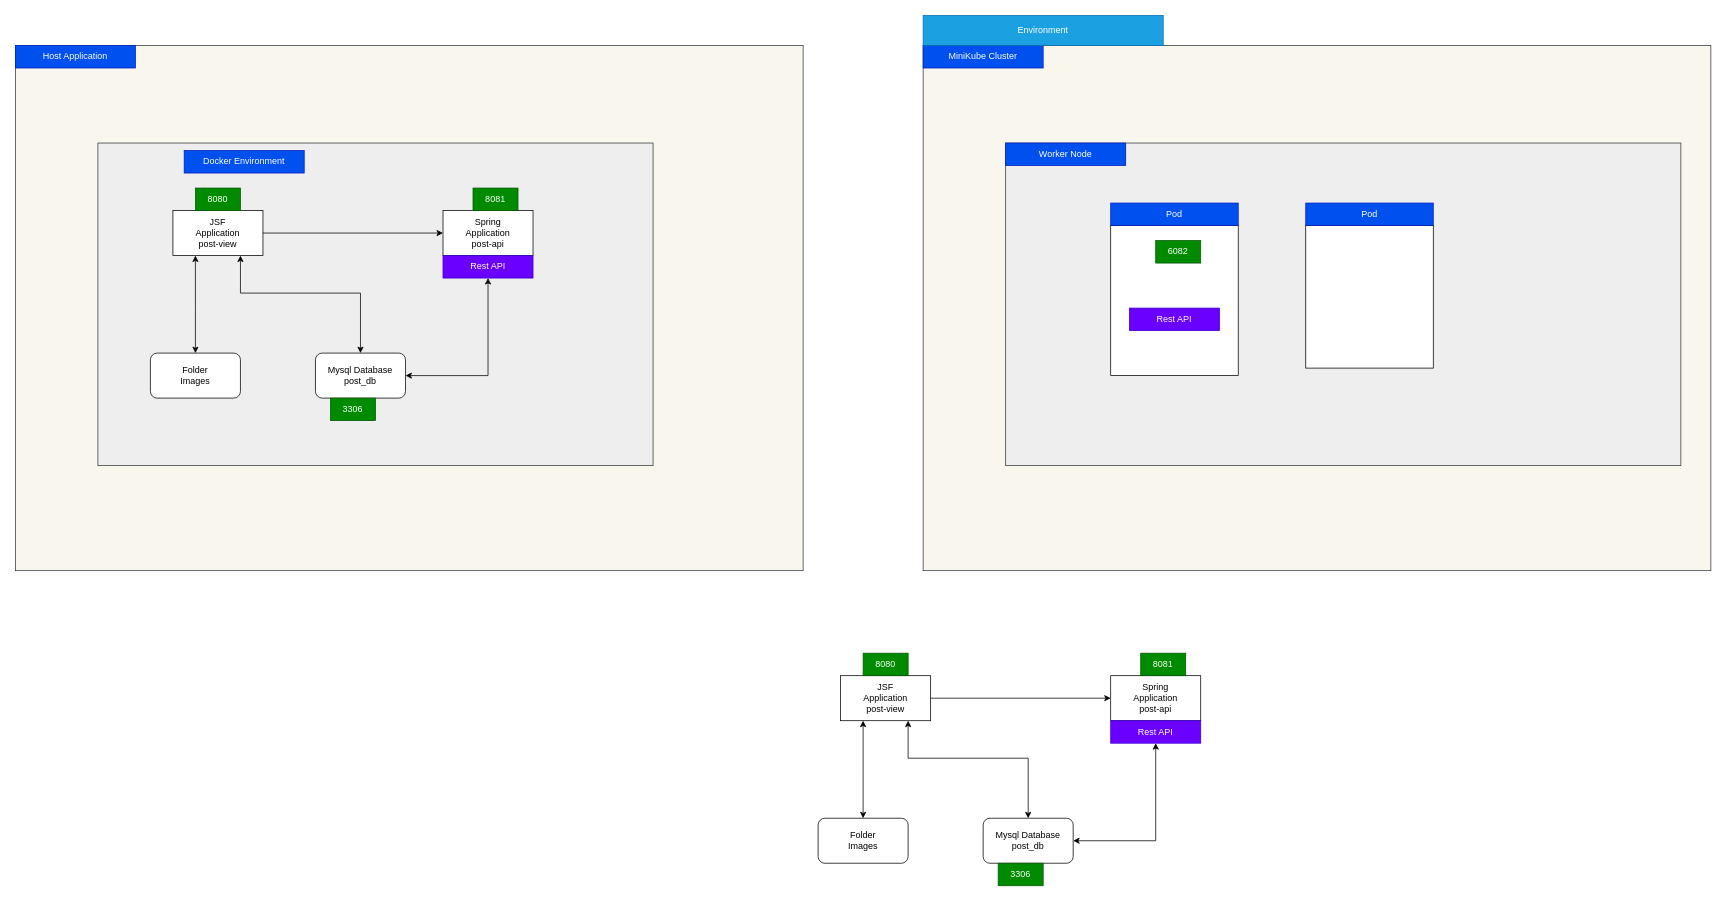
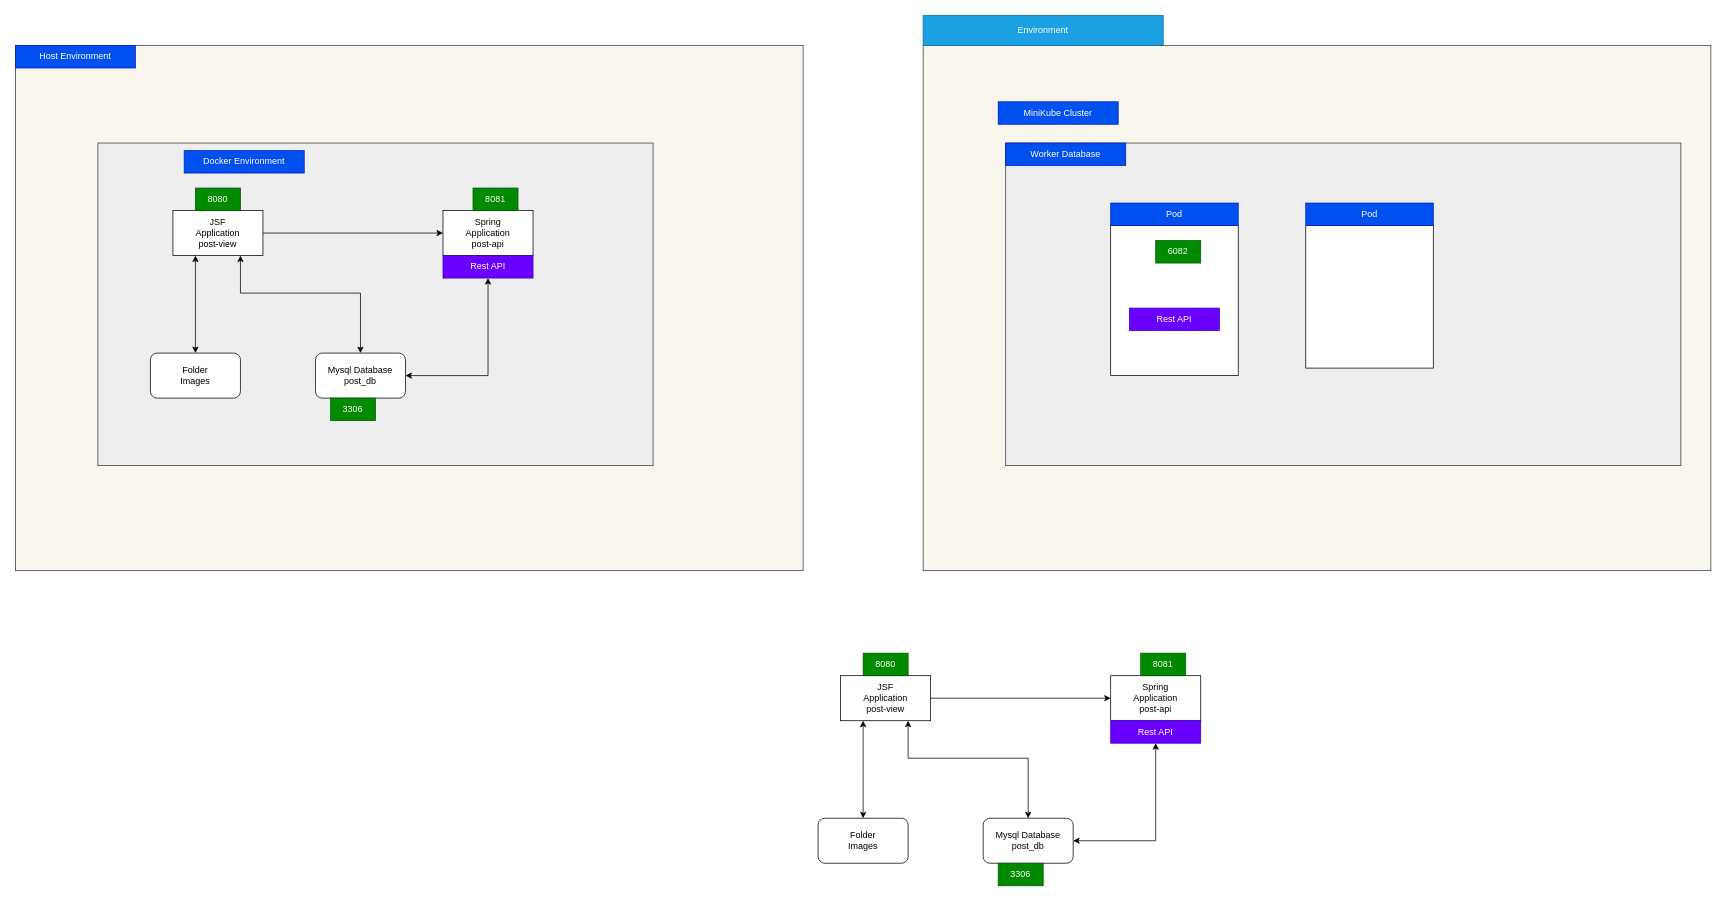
(75, 57) -> (75, 57)
(983, 57) -> (1058, 113)
(1065, 154) -> (1065, 154)
